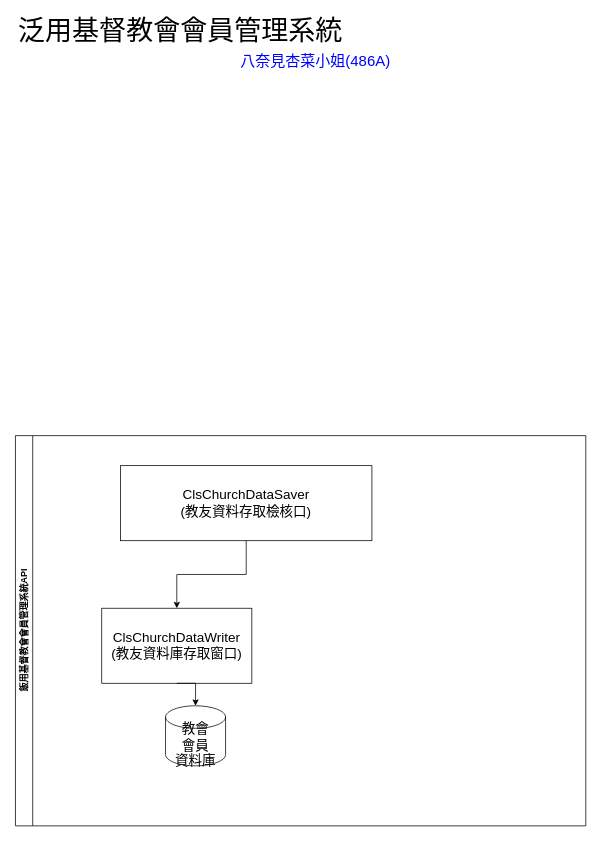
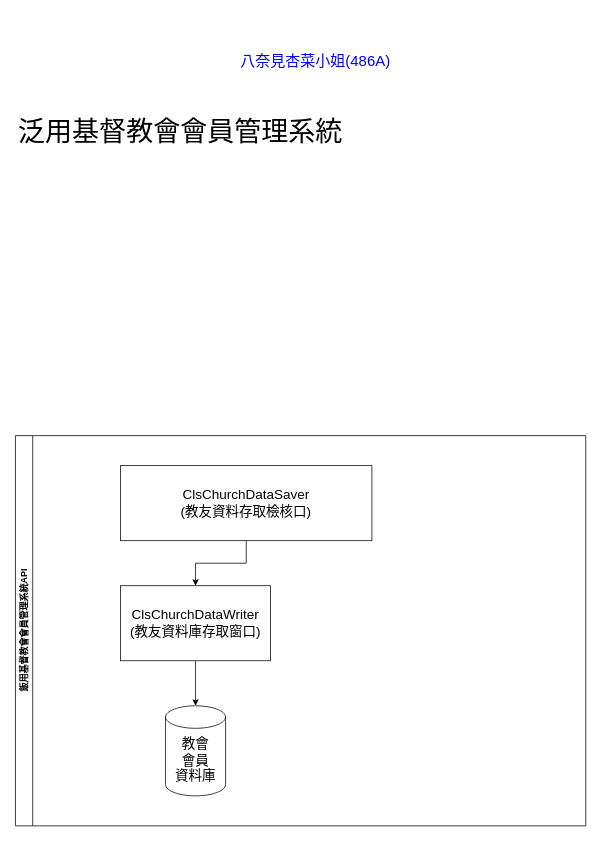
(180, 30) -> (180, 132)
(177, 645) -> (195, 623)
(195, 735) -> (195, 750)
